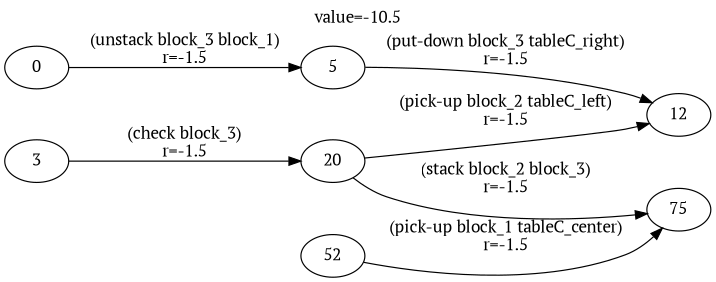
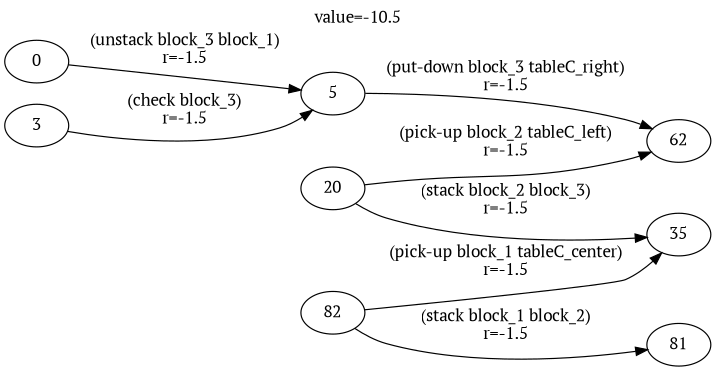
(679, 115) -> (679, 141)
(179, 161) -> (187, 141)
(679, 210) -> (679, 235)
(333, 256) -> (333, 313)
none -> (679, 345)
